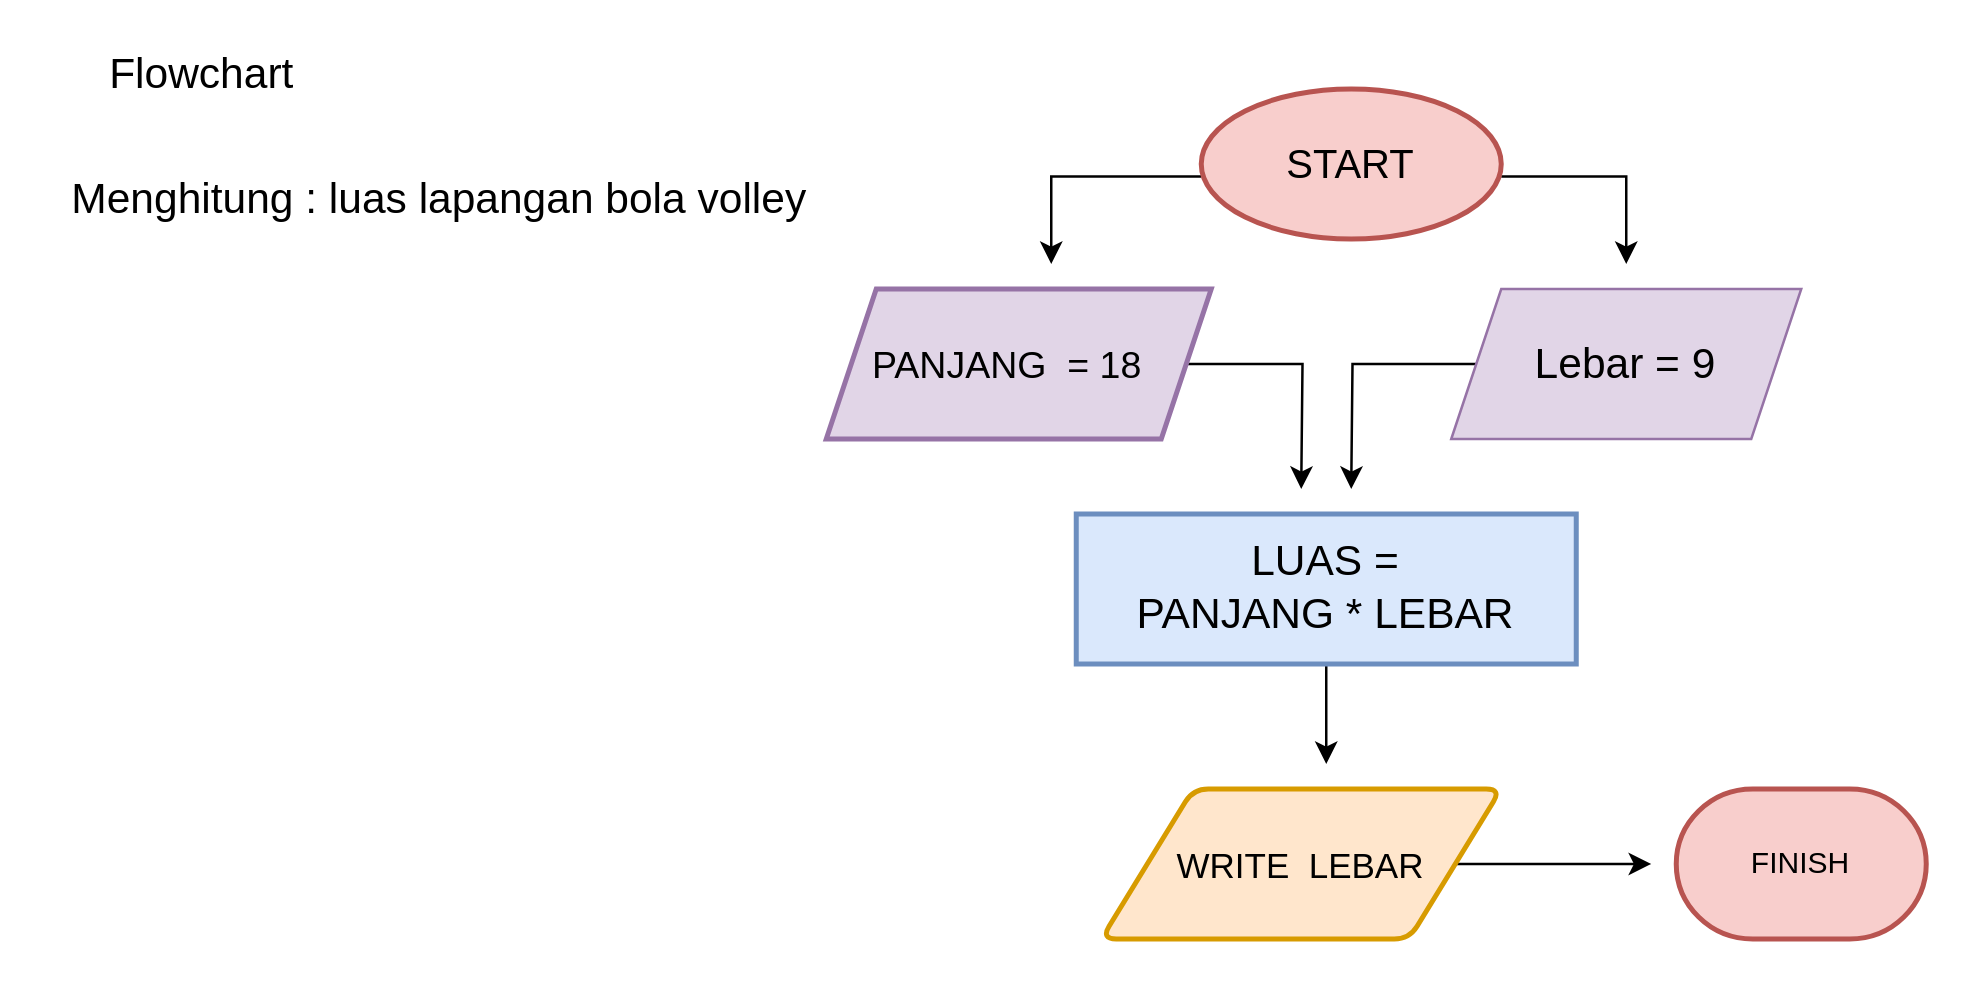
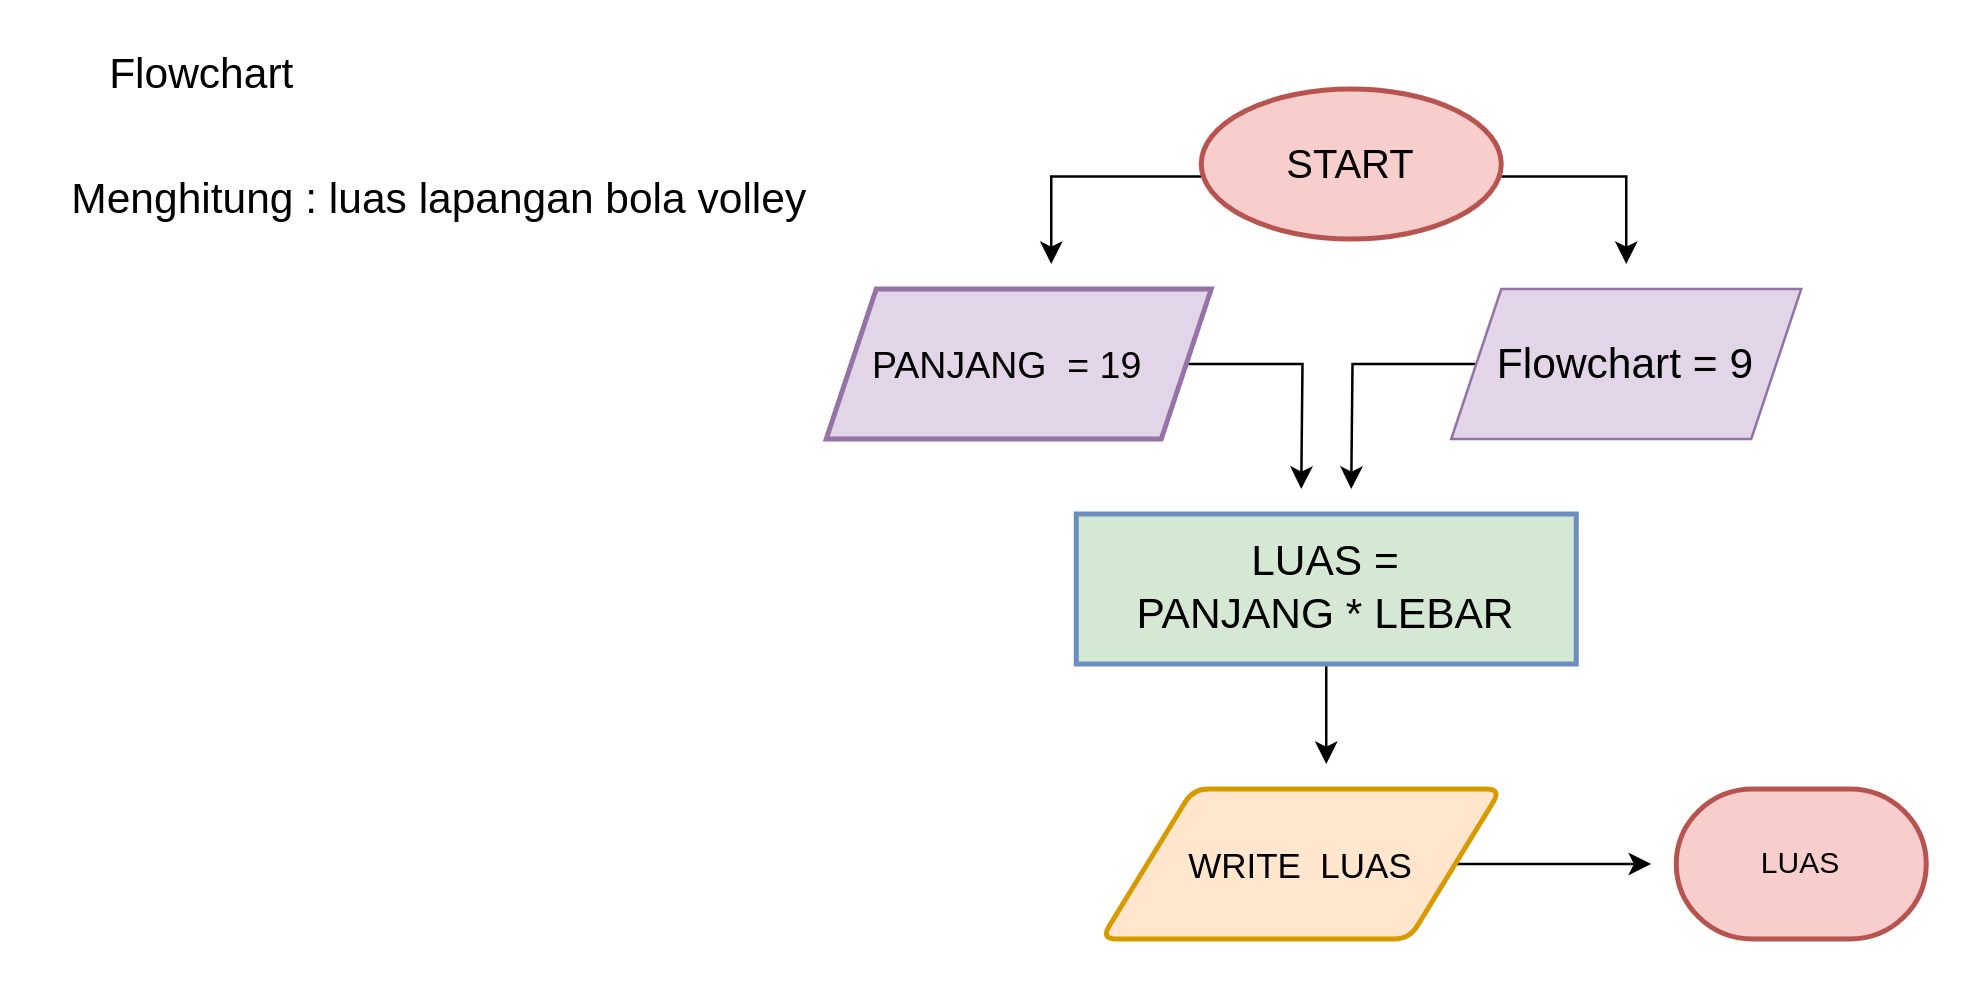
(1019, 364) -> (1019, 364)
(1626, 364) -> (1626, 364)
(1326, 589) -> (1326, 589)
(1301, 864) -> (1301, 864)
(1801, 864) -> (1801, 864)
